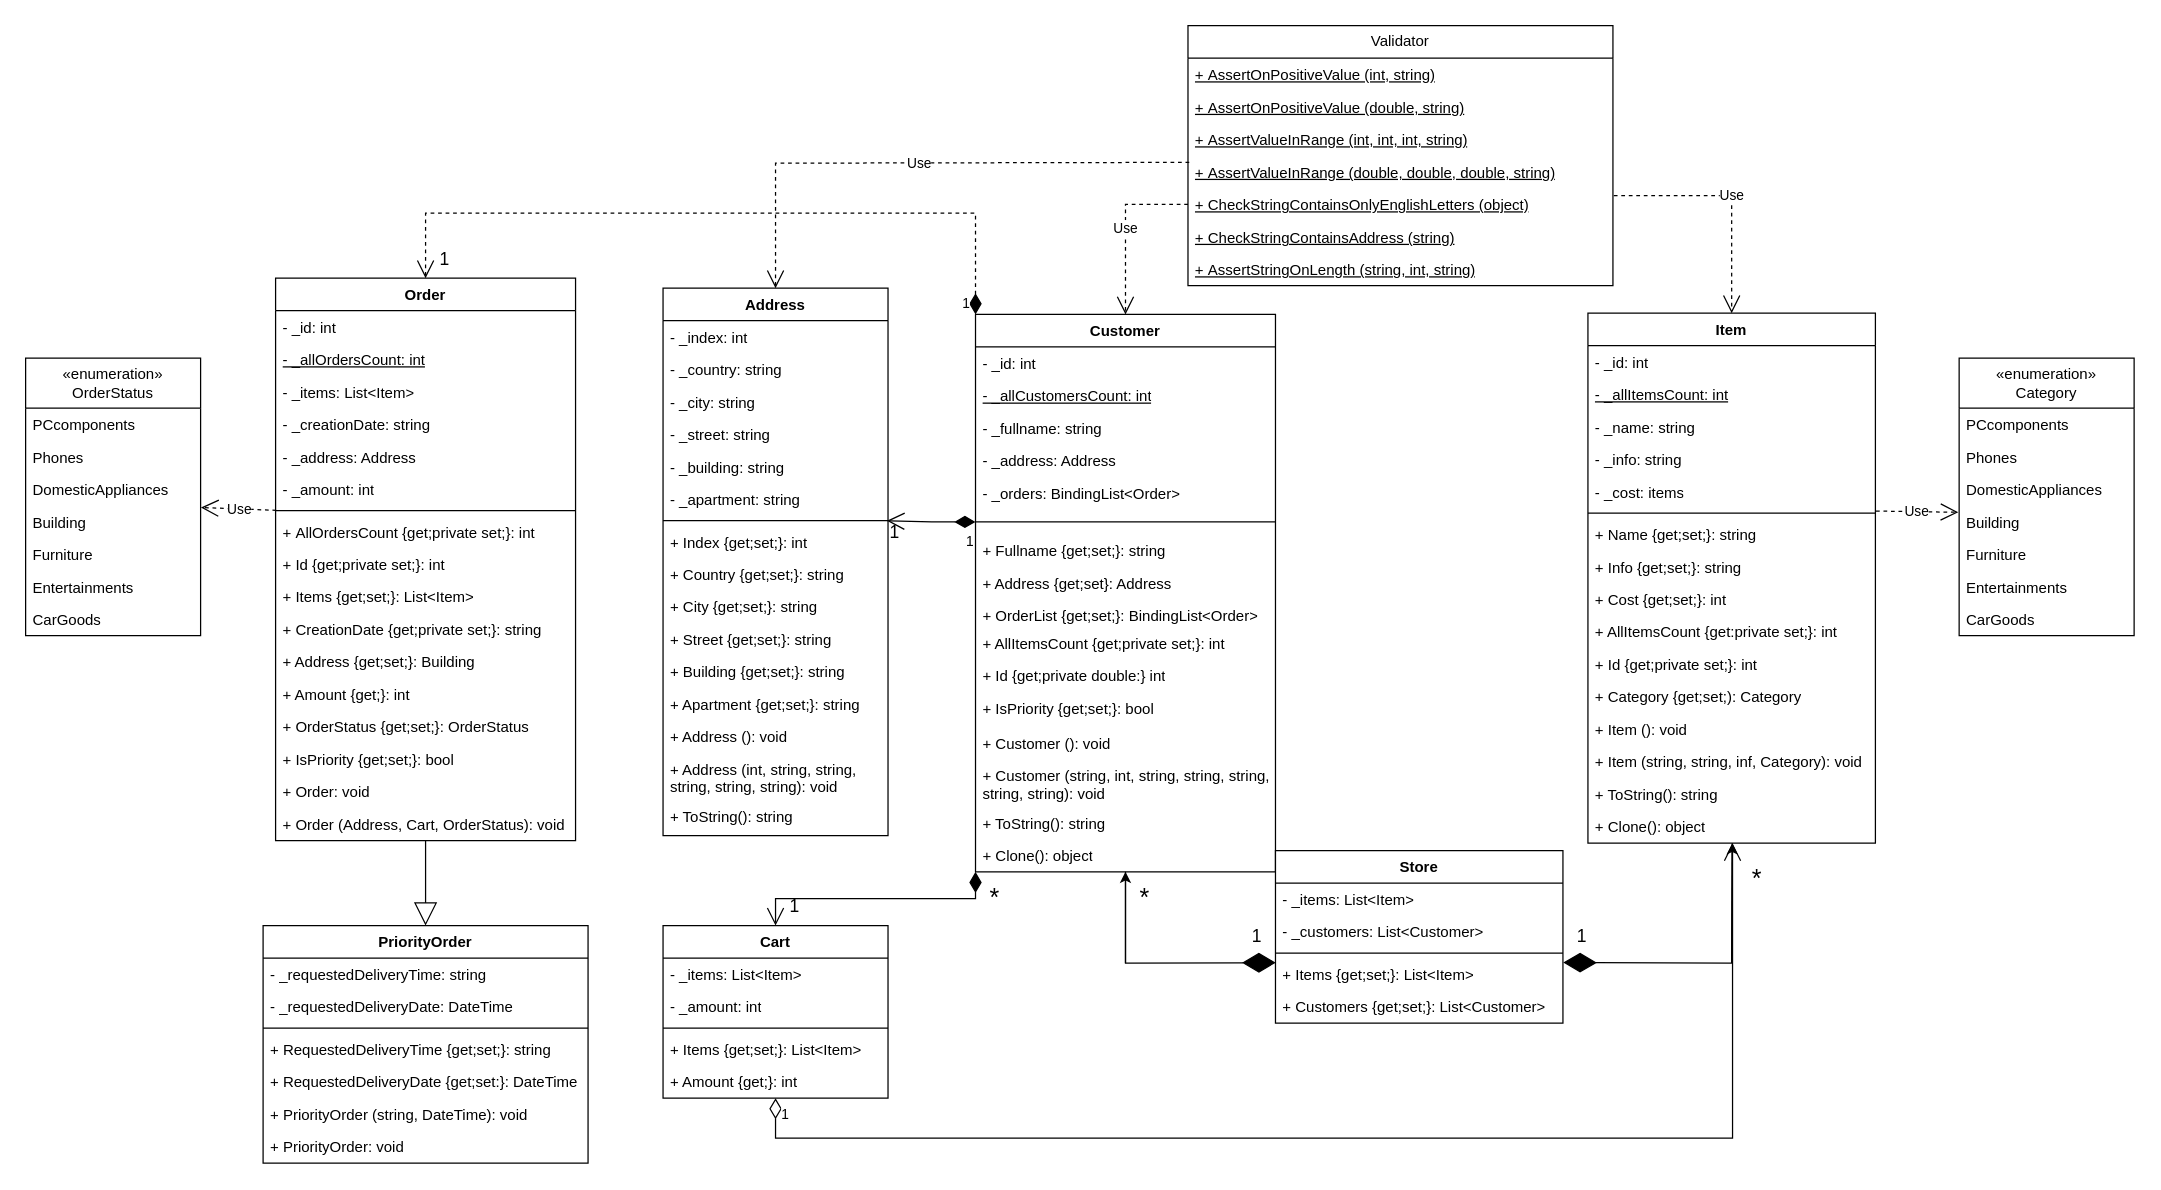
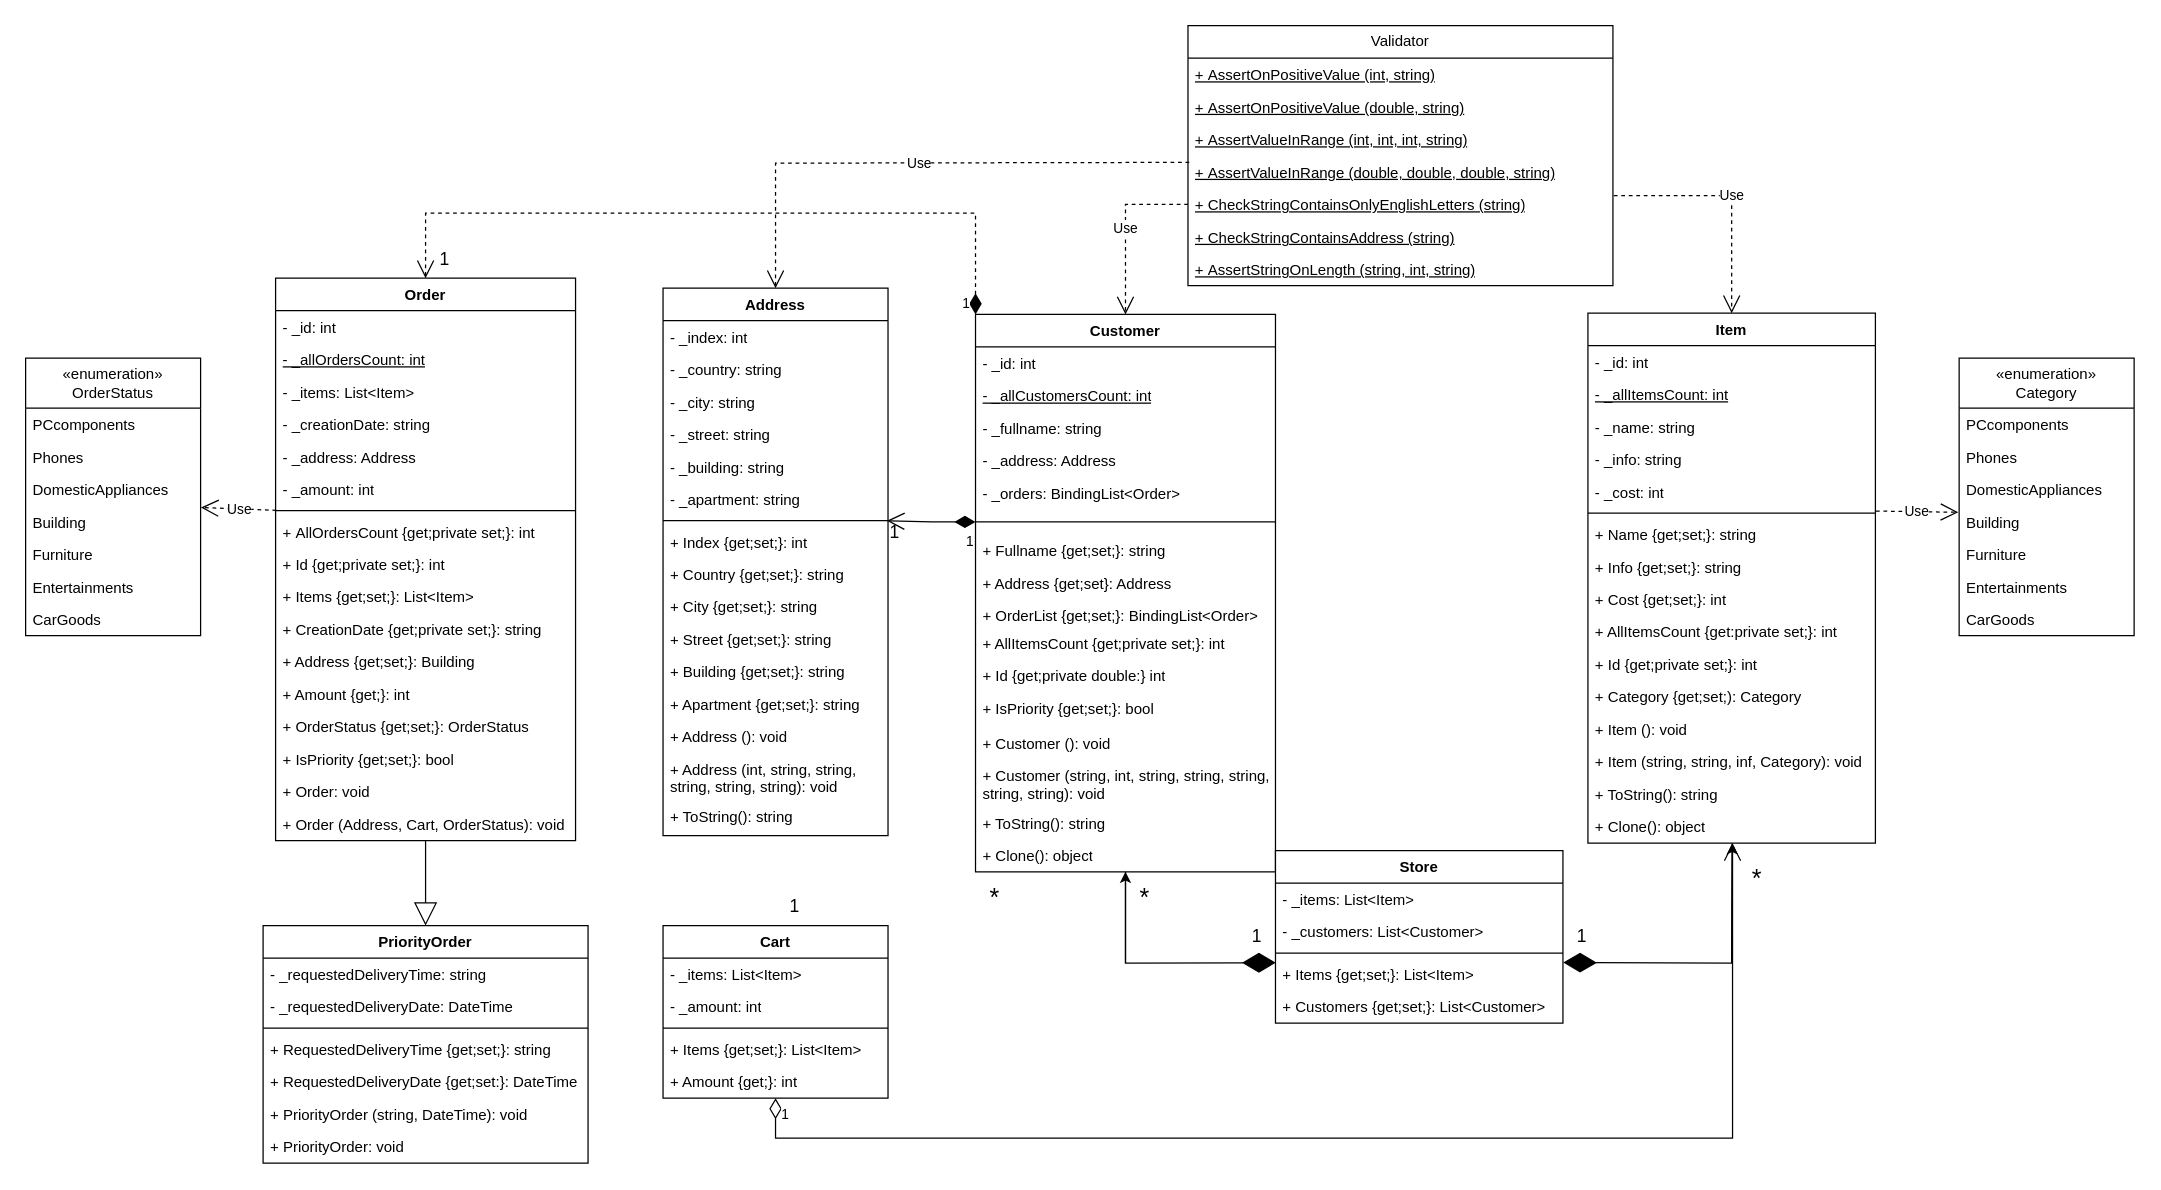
(1386, 206) -> (1384, 206)
(1647, 493) -> (1638, 493)
(867, 899) -> none
